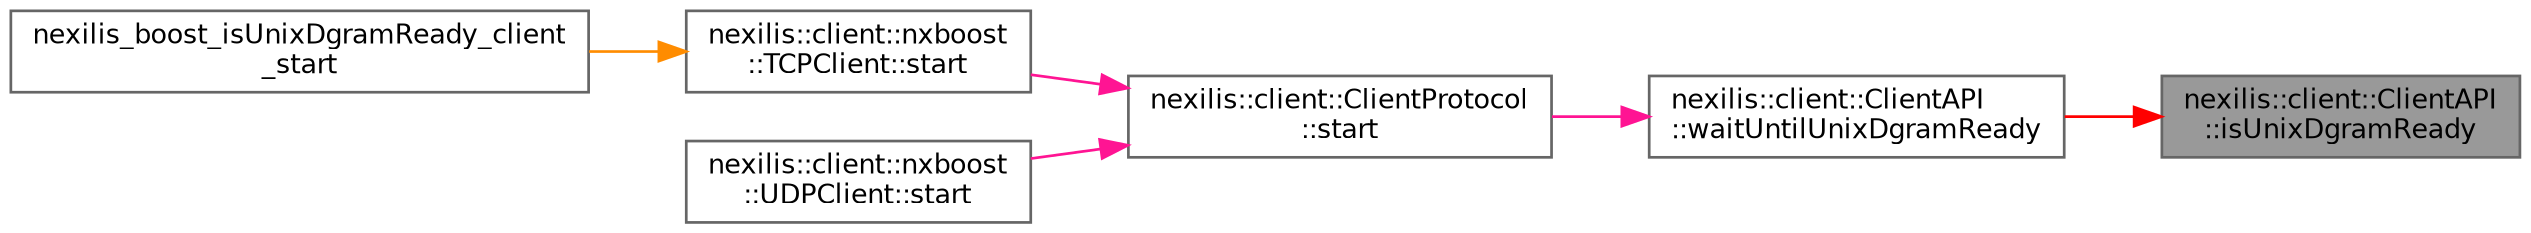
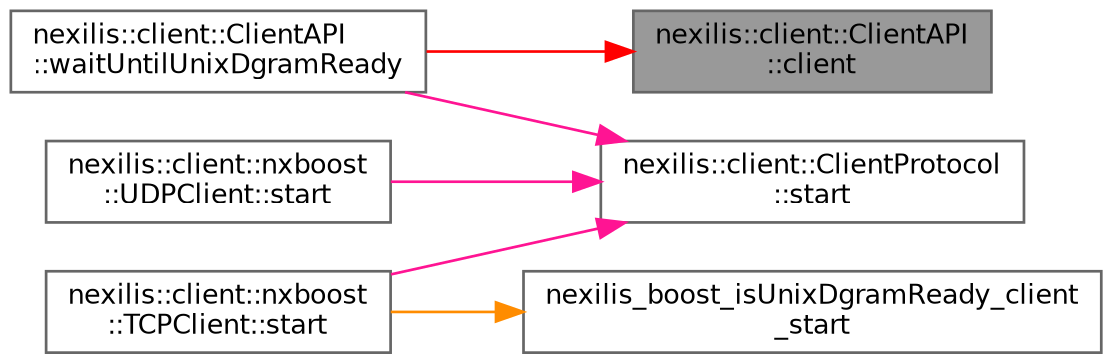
(624, 52) -> (443, 312)
(1587, 117) -> (502, 114)
(2341, 117) -> (812, 52)
